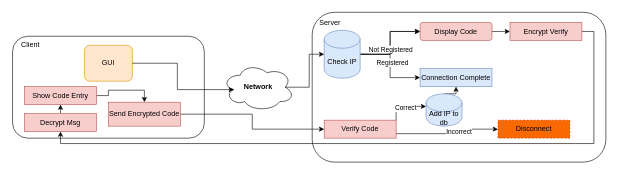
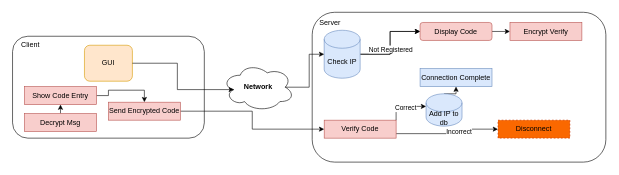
(401, 78) -> none
(144, 114) -> (144, 111)
(325, 144) -> none
